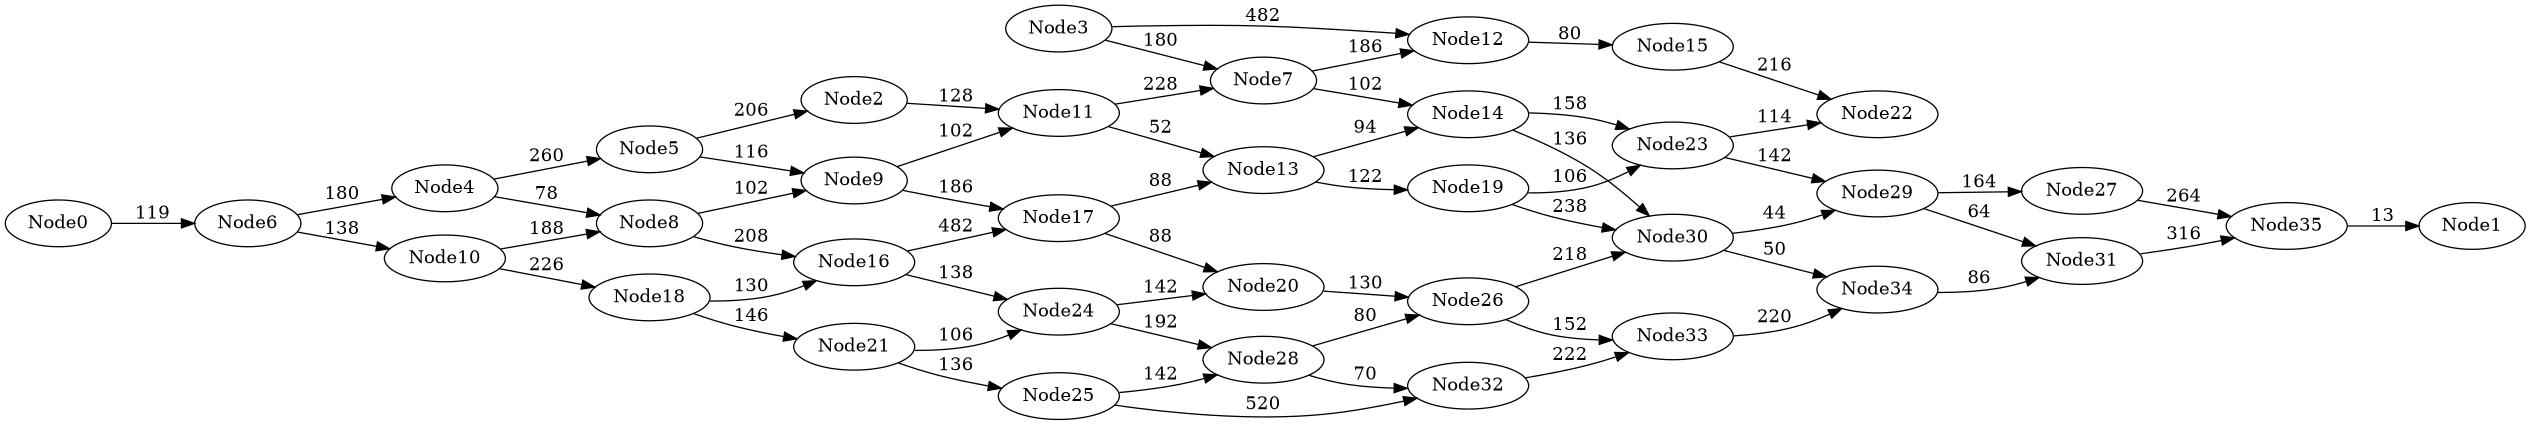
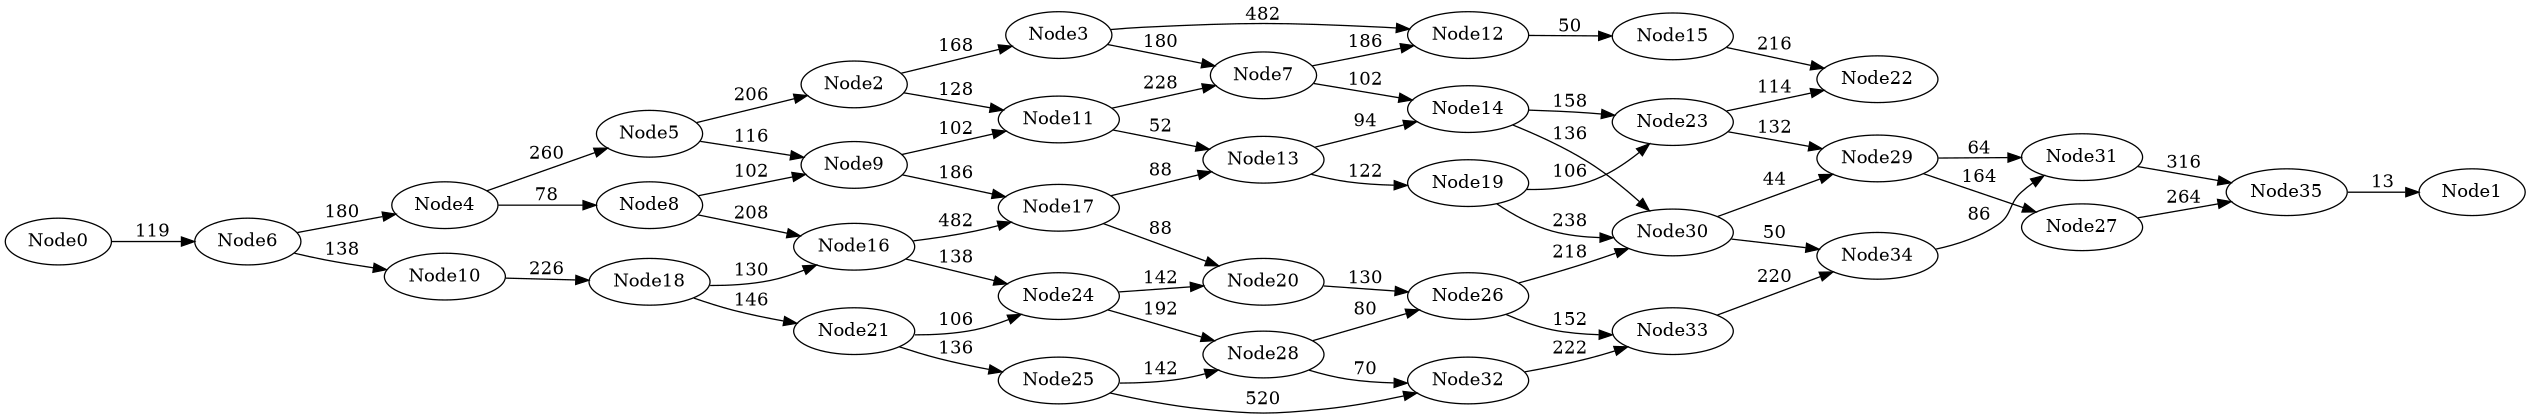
(1570, 34) -> (1570, 27)
none -> (950, 61)
(1775, 156) -> (1775, 128)
(544, 241) -> none
